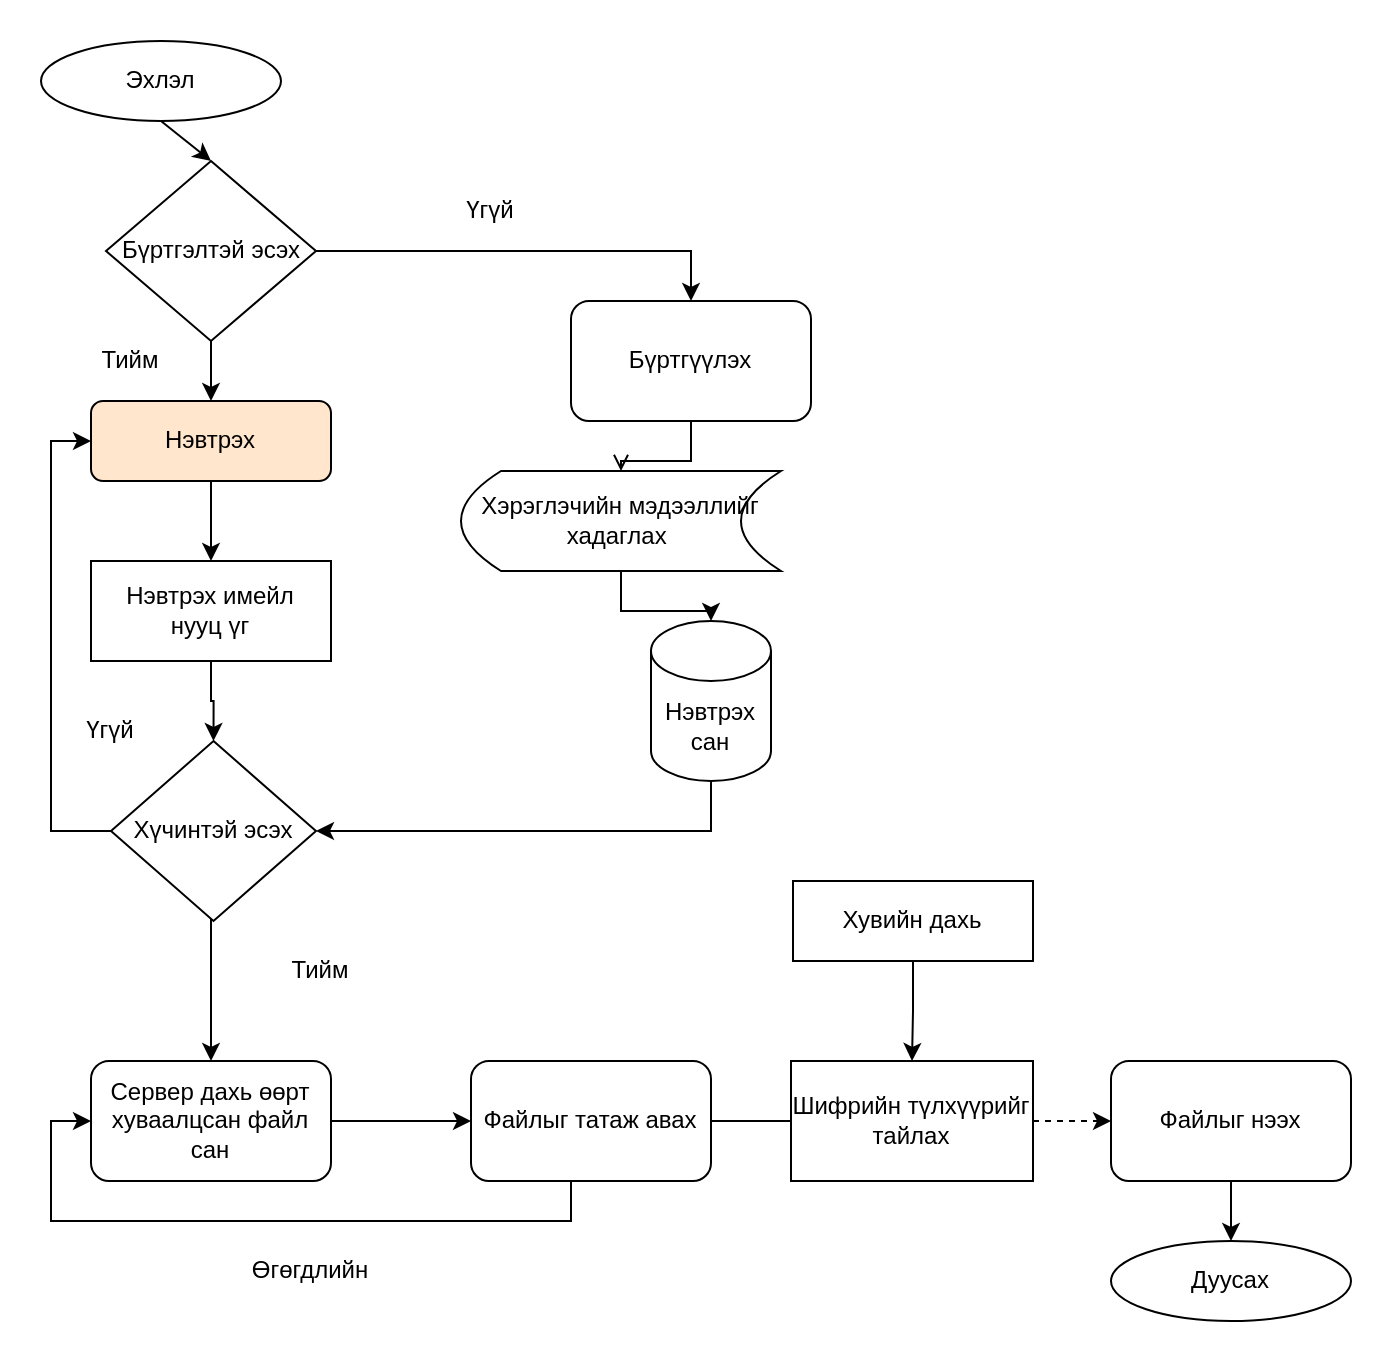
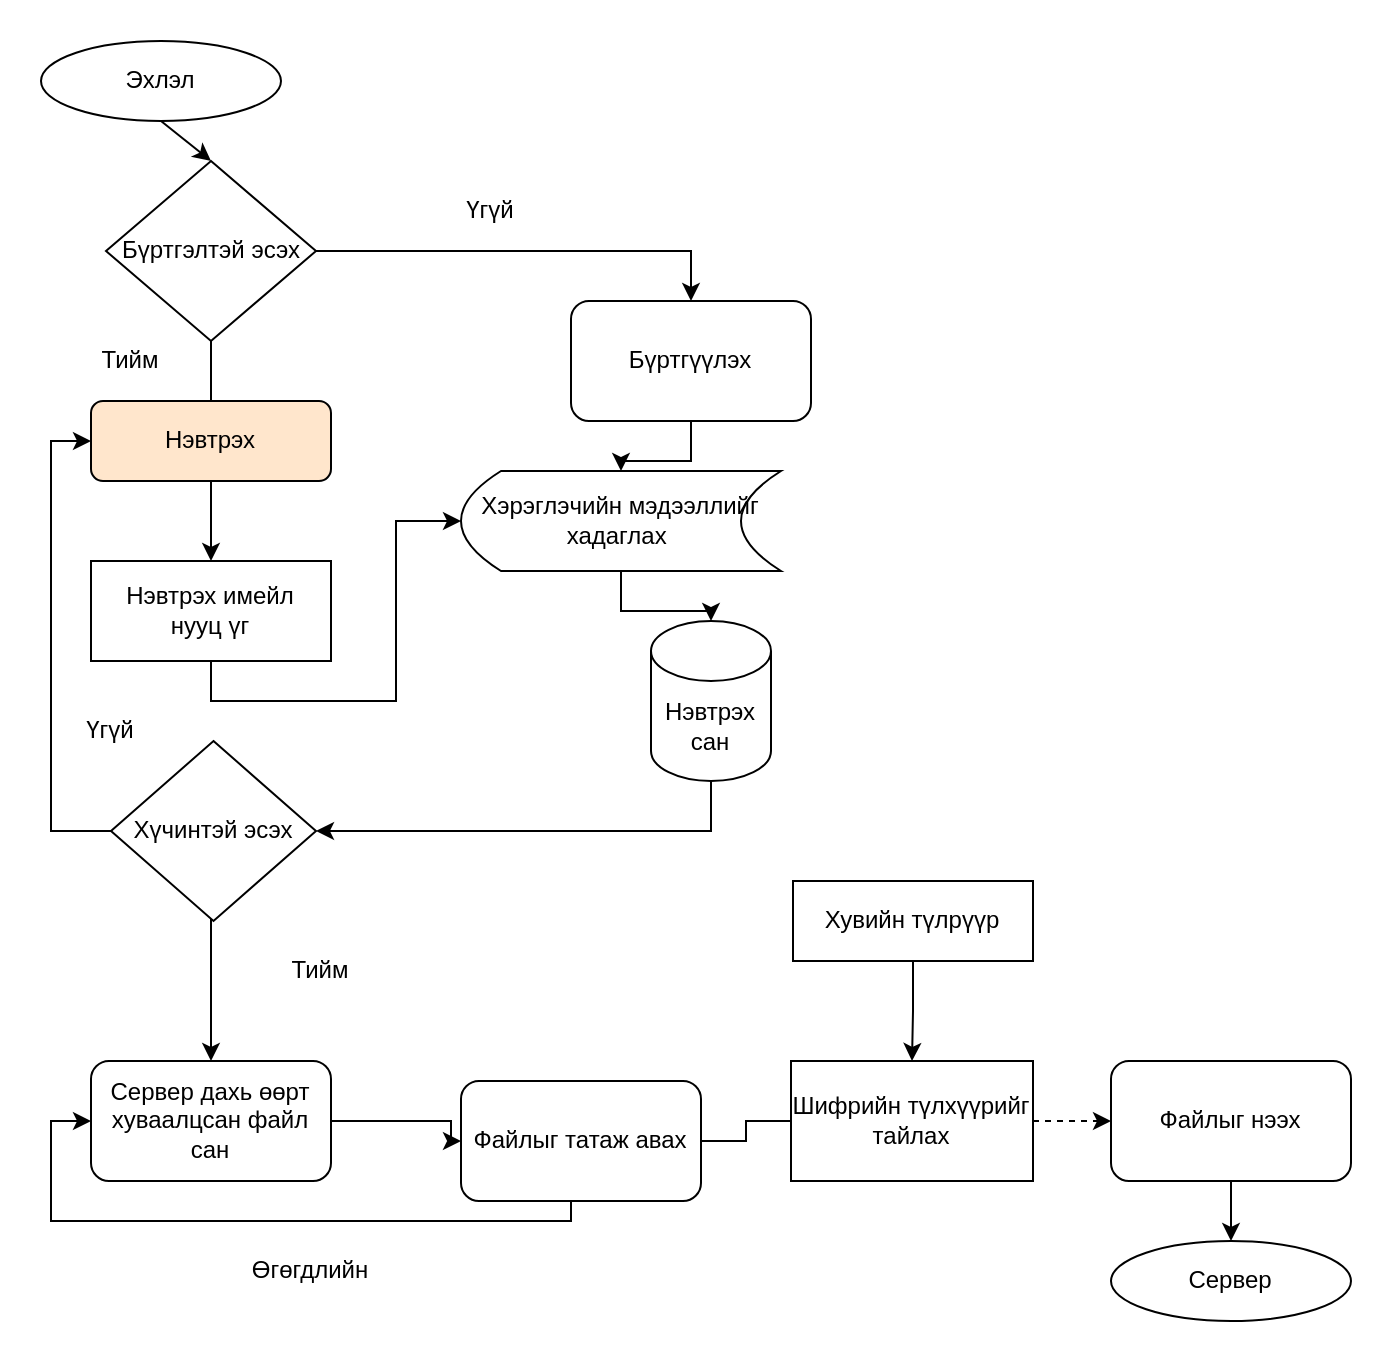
(211, 386) -> (211, 391)
(622, 461) -> (622, 461)
(214, 713) -> (396, 678)
(913, 921) -> (913, 921)
(591, 1121) -> (581, 1141)
(1231, 1281) -> (1231, 1281)
